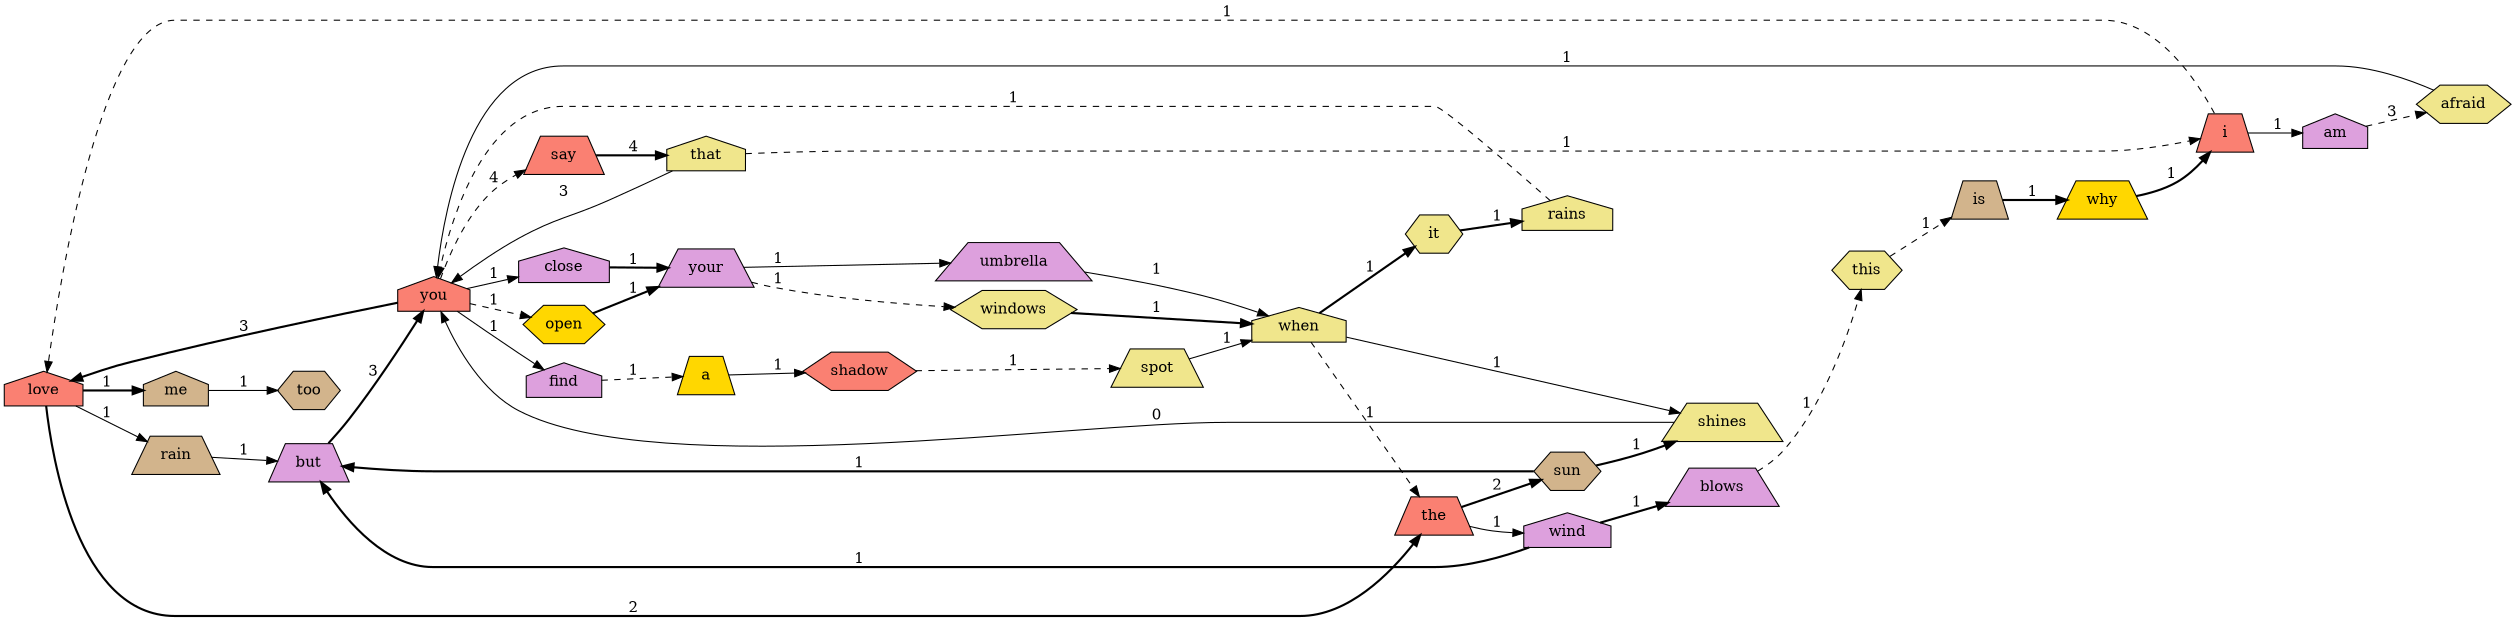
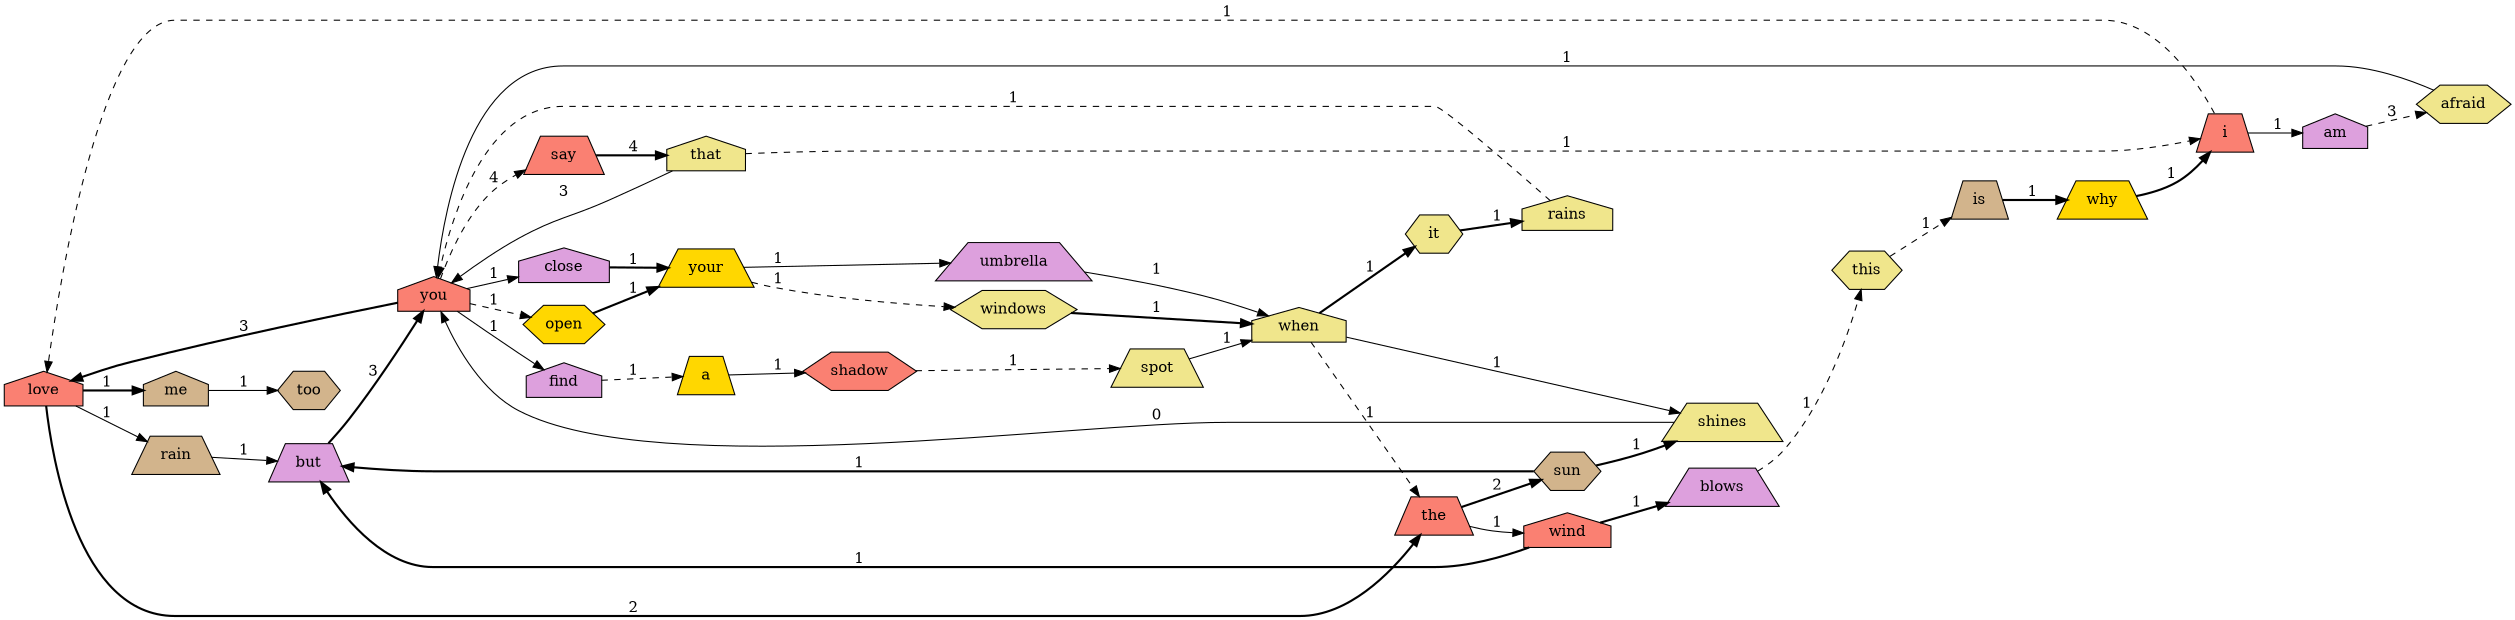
(706, 268) -> (706, 268)
(1567, 532) -> (1567, 532)
